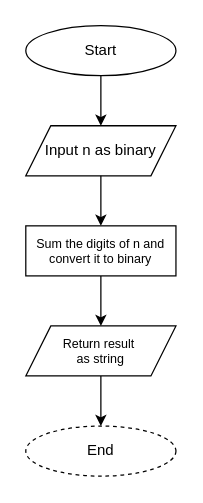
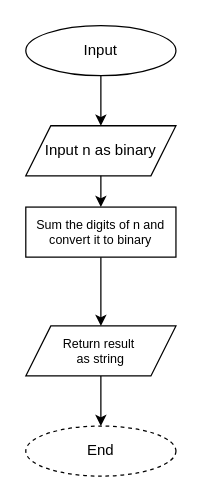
(101, 51) -> (101, 51)
(101, 251) -> (101, 232)
